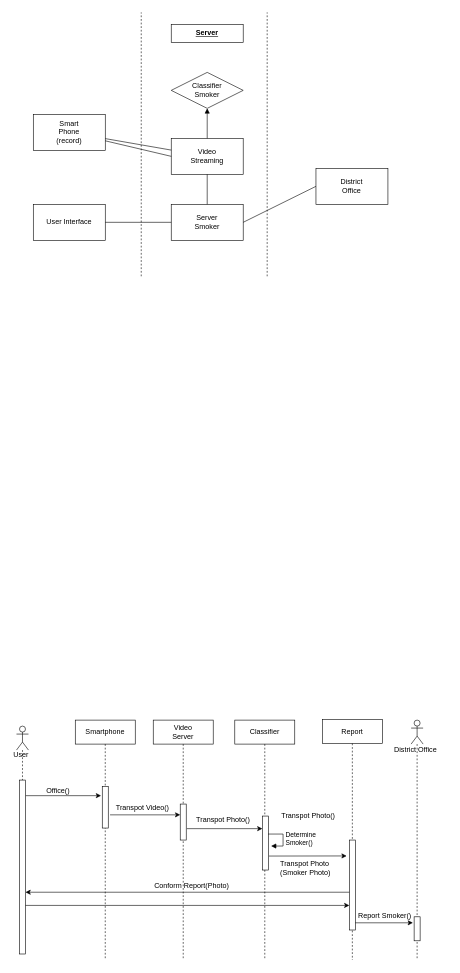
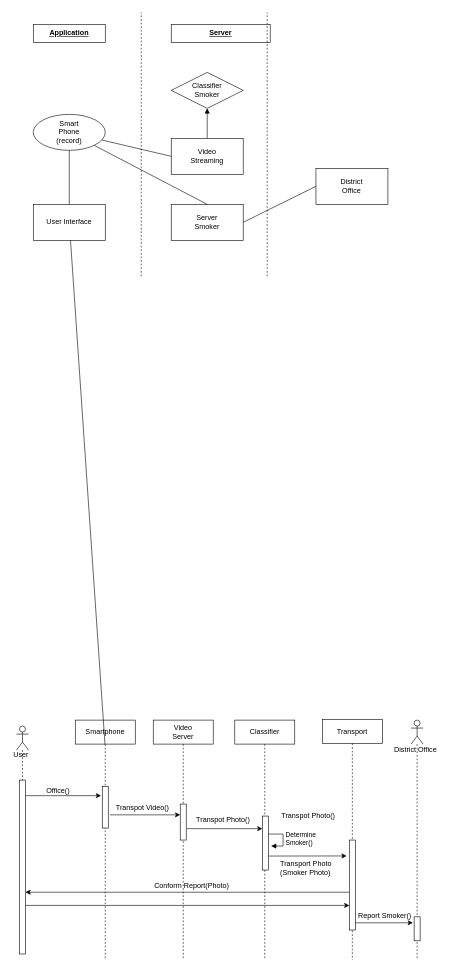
none -> (69, 33)
(207, 33) -> (221, 33)
(69, 132) -> (69, 132)
(138, 144) -> (69, 177)
(207, 189) -> (151, 175)
(138, 222) -> (88, 492)
(353, 732) -> (353, 732)
(309, 869) -> (310, 869)
